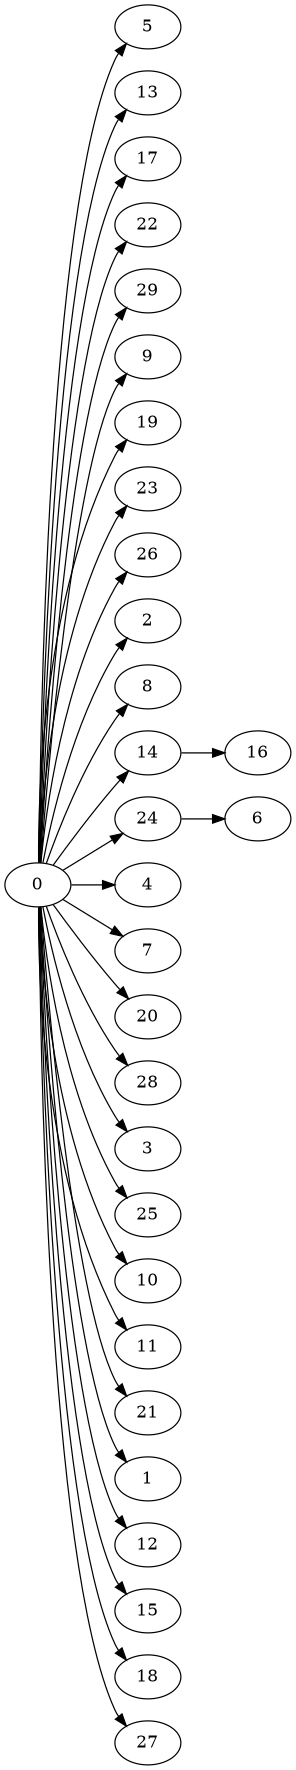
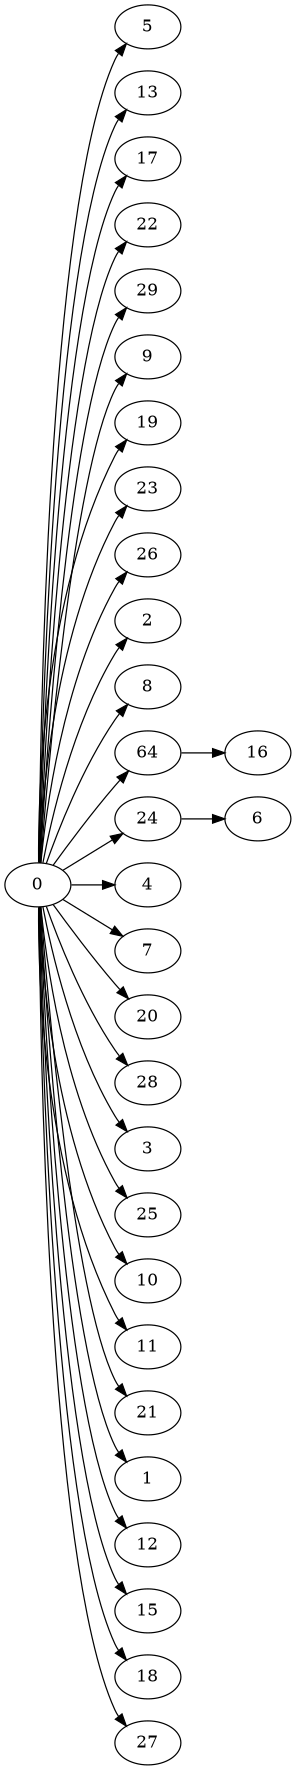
(148, 753) -> (148, 753)
